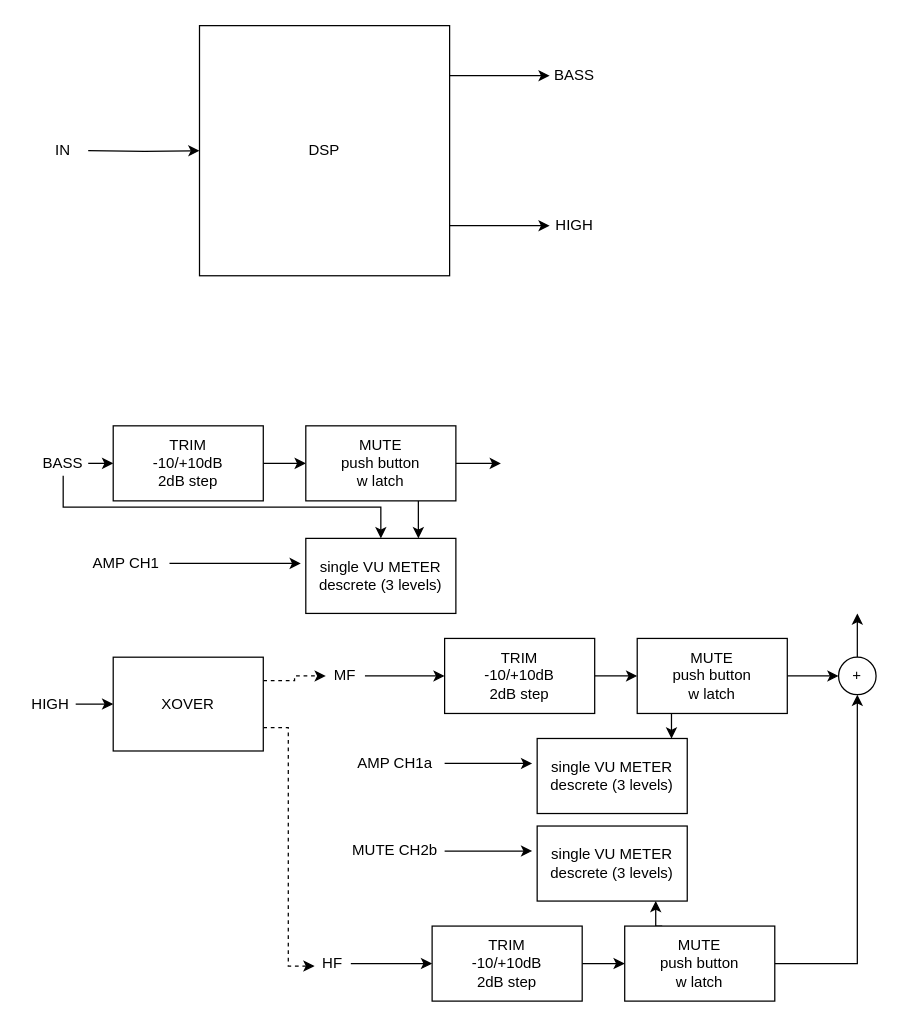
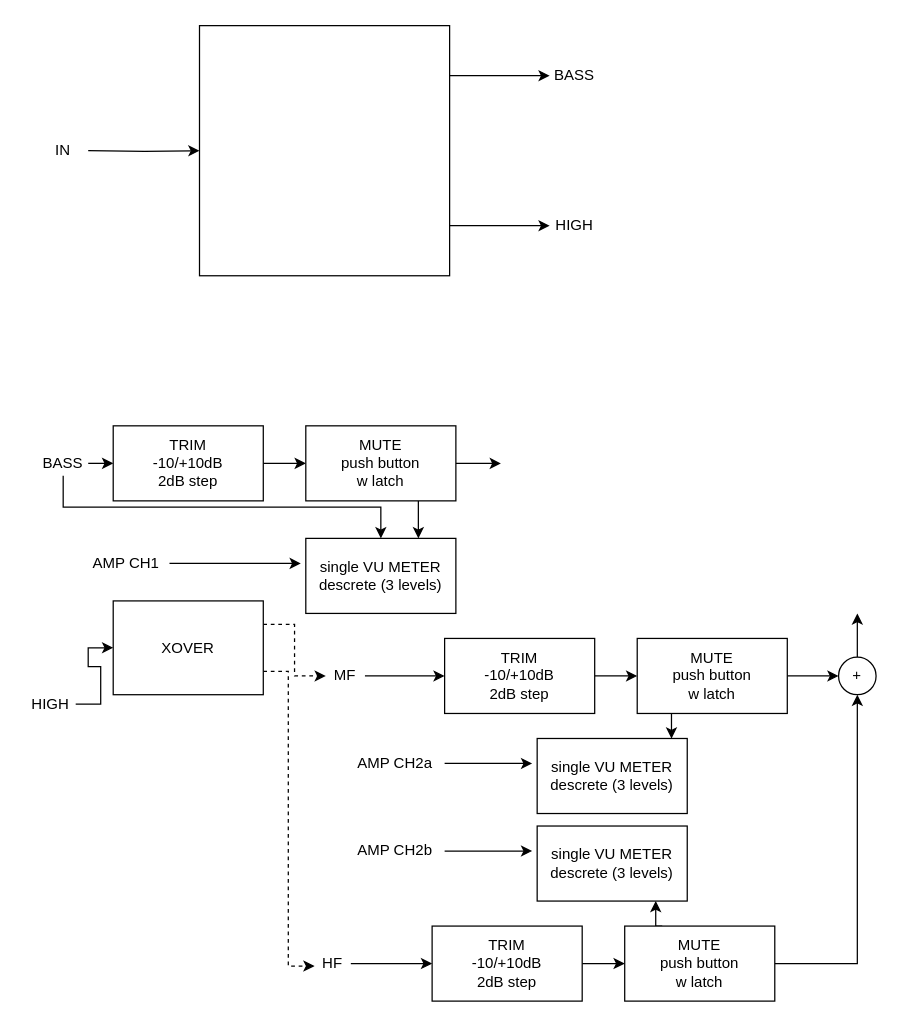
(324, 151) -> none
(188, 704) -> (188, 648)
(395, 763) -> (395, 763)
(395, 851) -> (395, 851)
